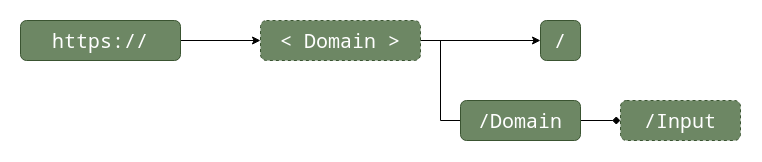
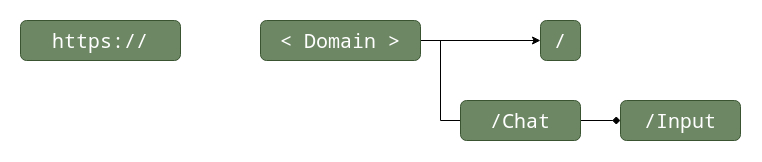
(217, 41) -> none
(341, 41) -> (341, 41)
(521, 121) -> (521, 121)
(681, 121) -> (681, 121)
